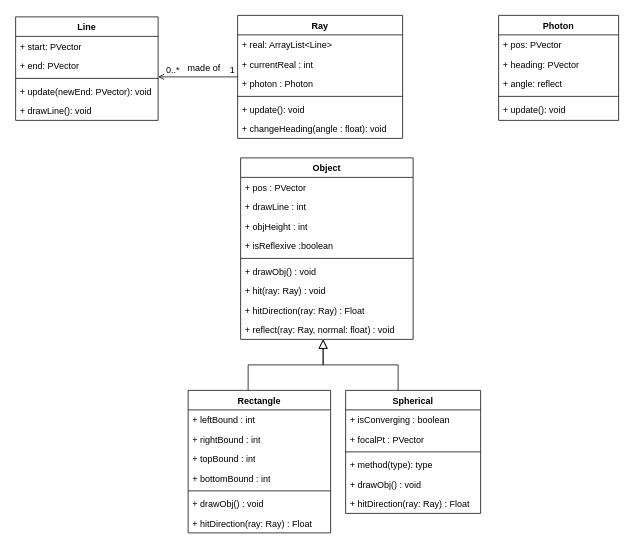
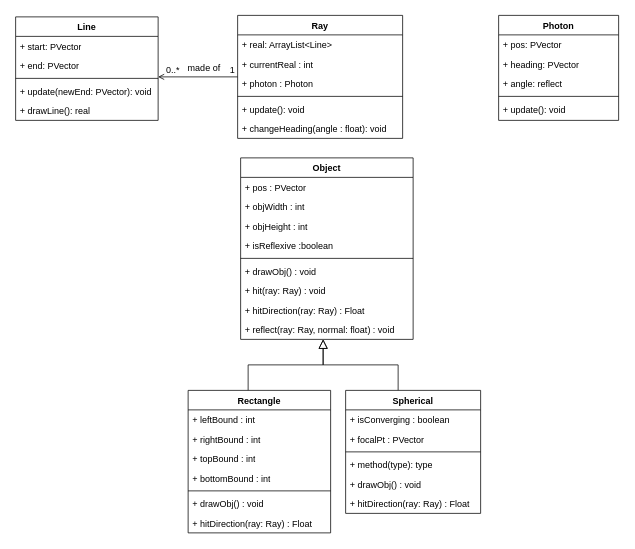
(59, 112) -> (59, 112)
(278, 208) -> (278, 208)
